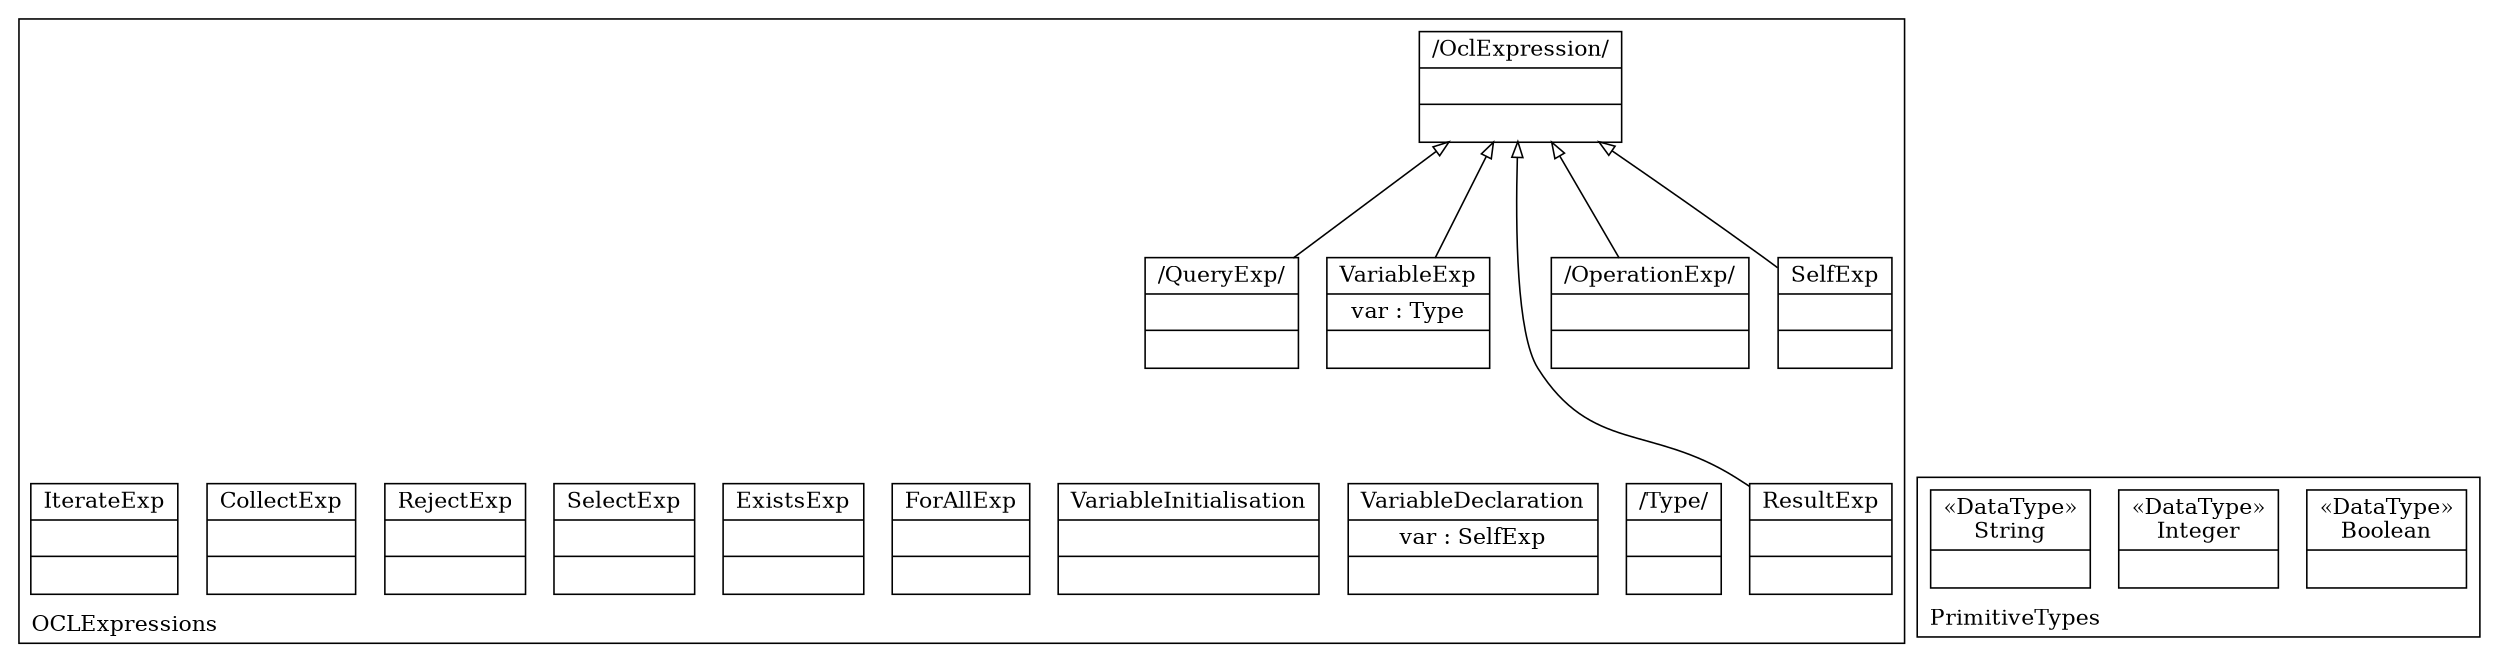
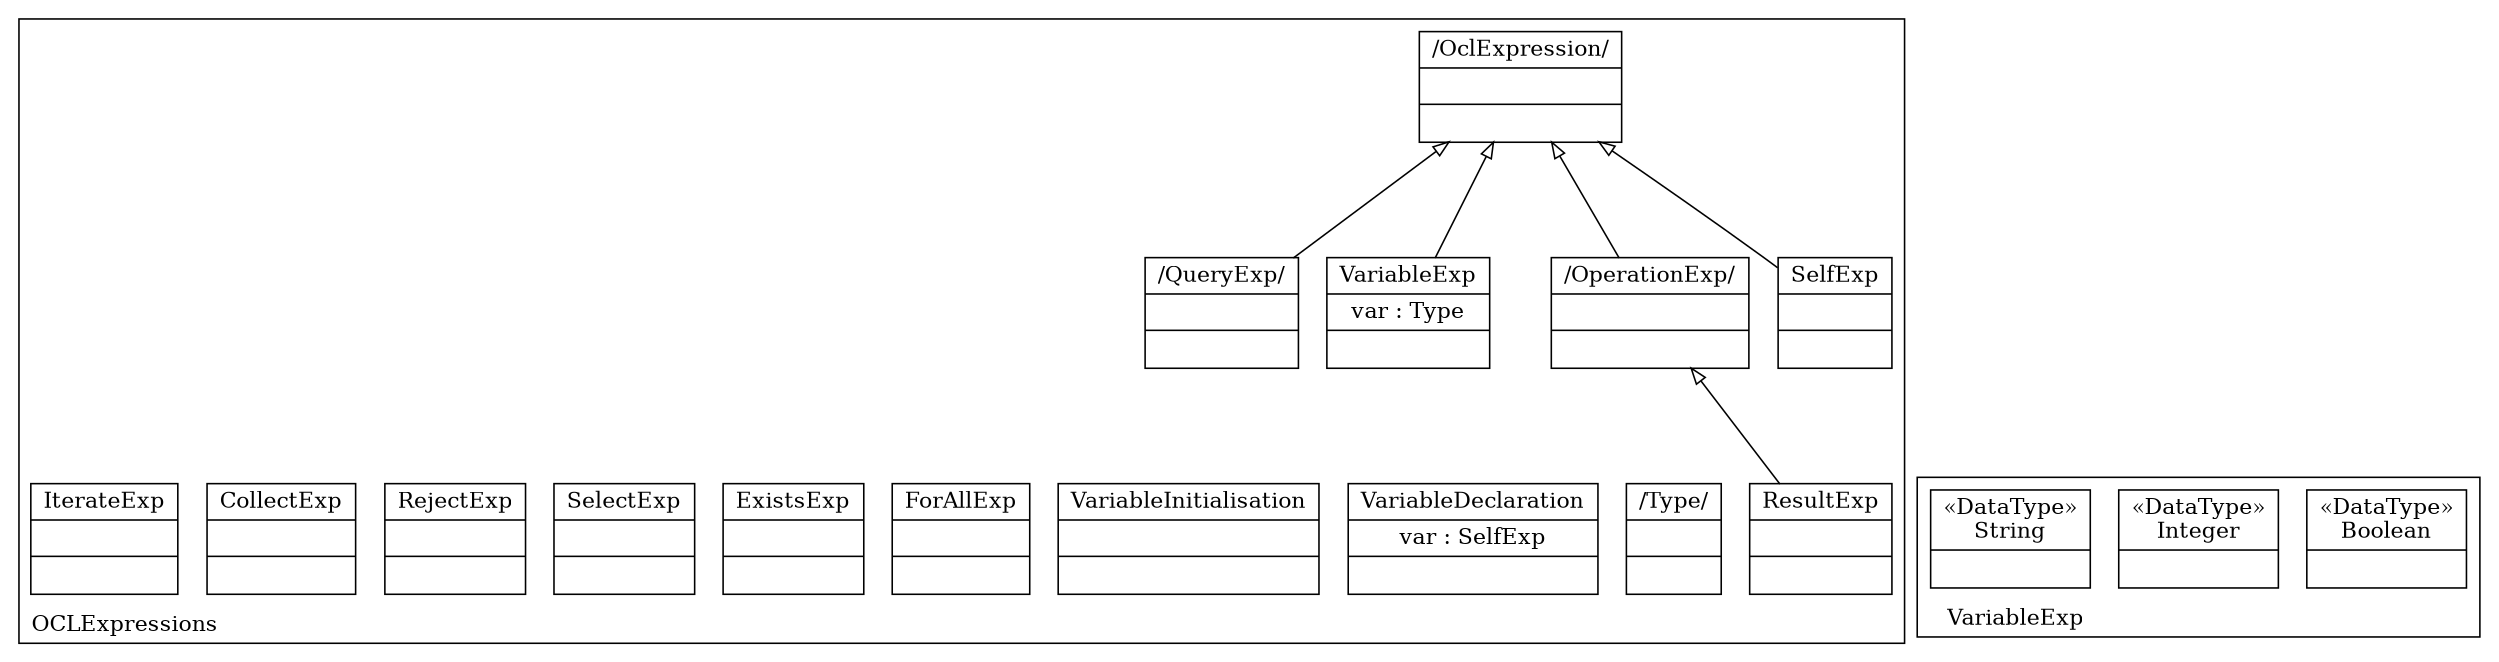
(1548, 382) -> (1740, 432)
(2016, 619) -> (2016, 619)
